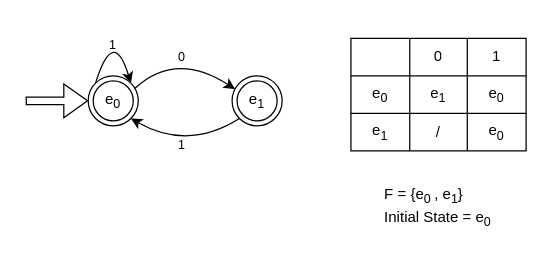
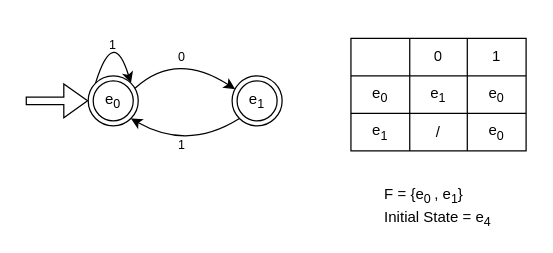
(439, 207) -> (439, 207)
